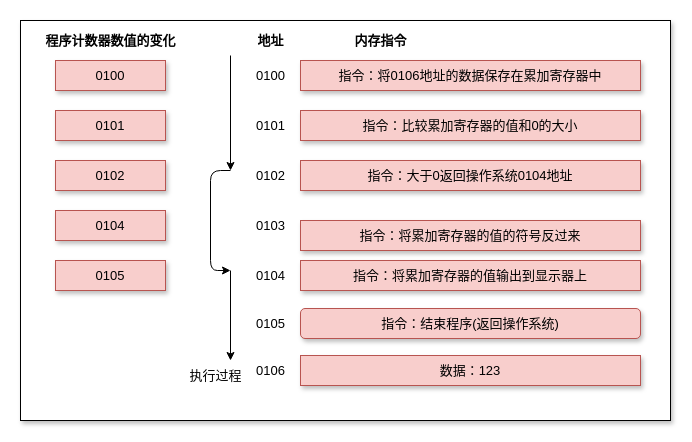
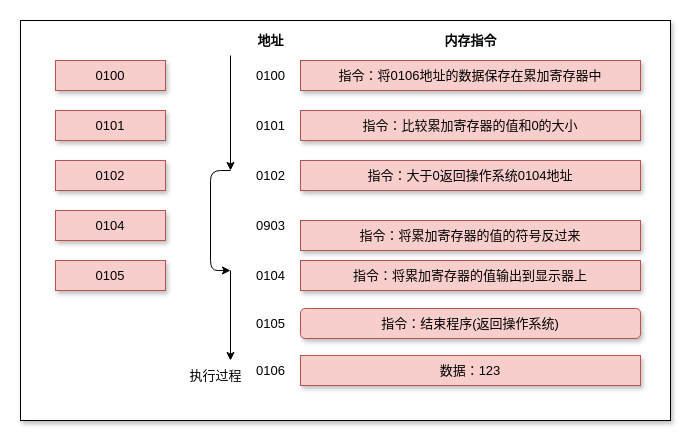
(111, 41) -> none
(381, 41) -> (471, 41)
(271, 226) -> (271, 226)
